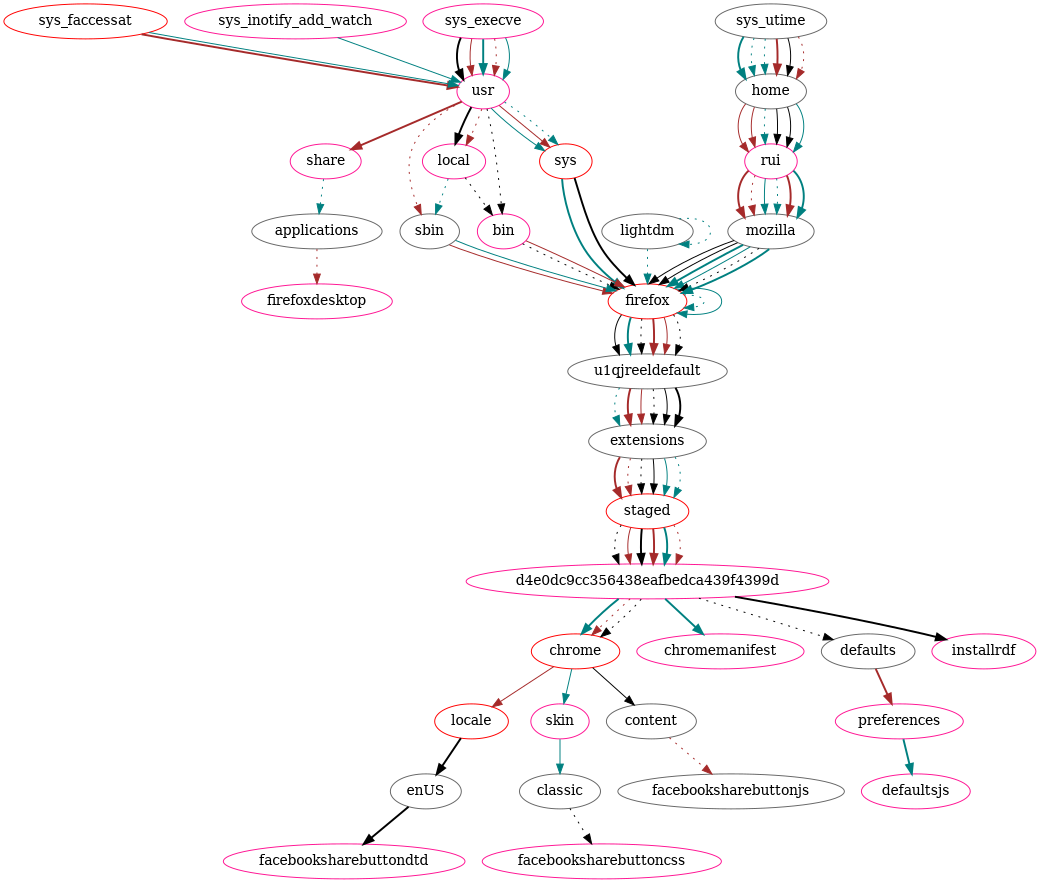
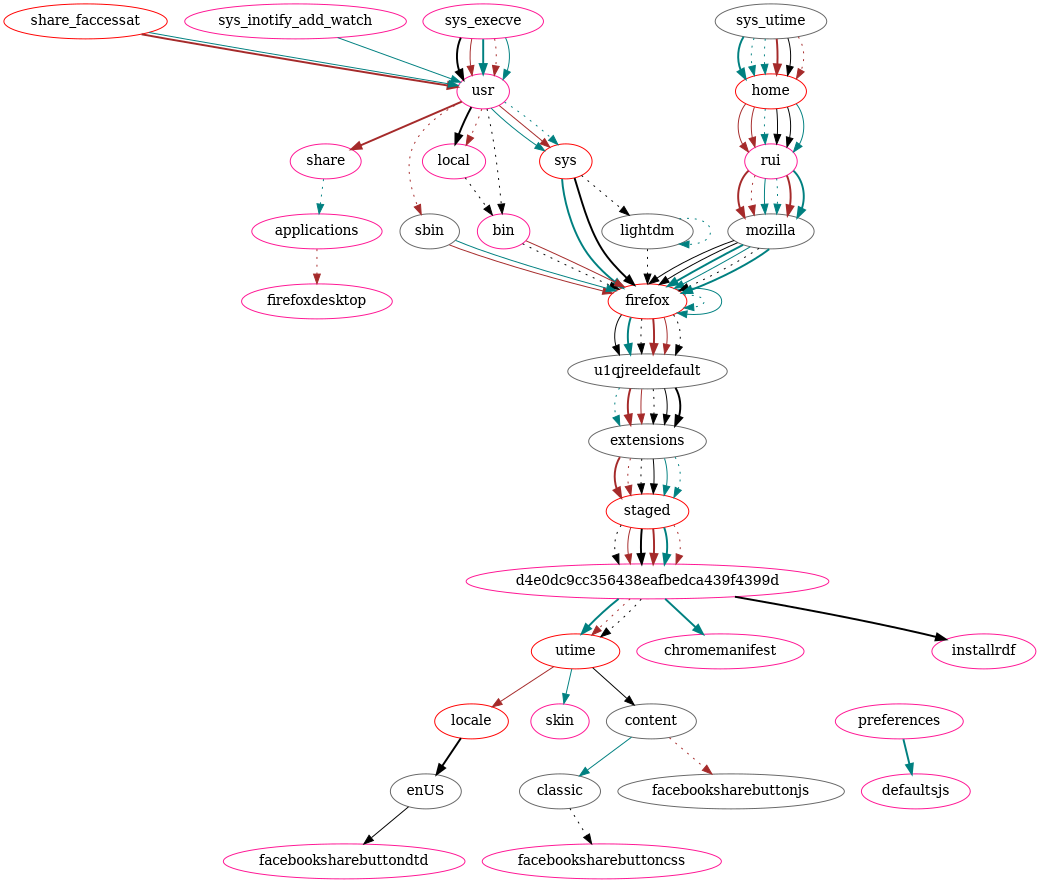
(86, 21) -> (86, 21)
(771, 91) -> (771, 91)
(444, 192) -> none
none -> (602, 192)
(317, 231) -> (317, 231)
(648, 262) -> (648, 262)
(576, 651) -> (576, 651)
(868, 651) -> none
(560, 752) -> (610, 754)
(390, 822) -> (390, 822)
